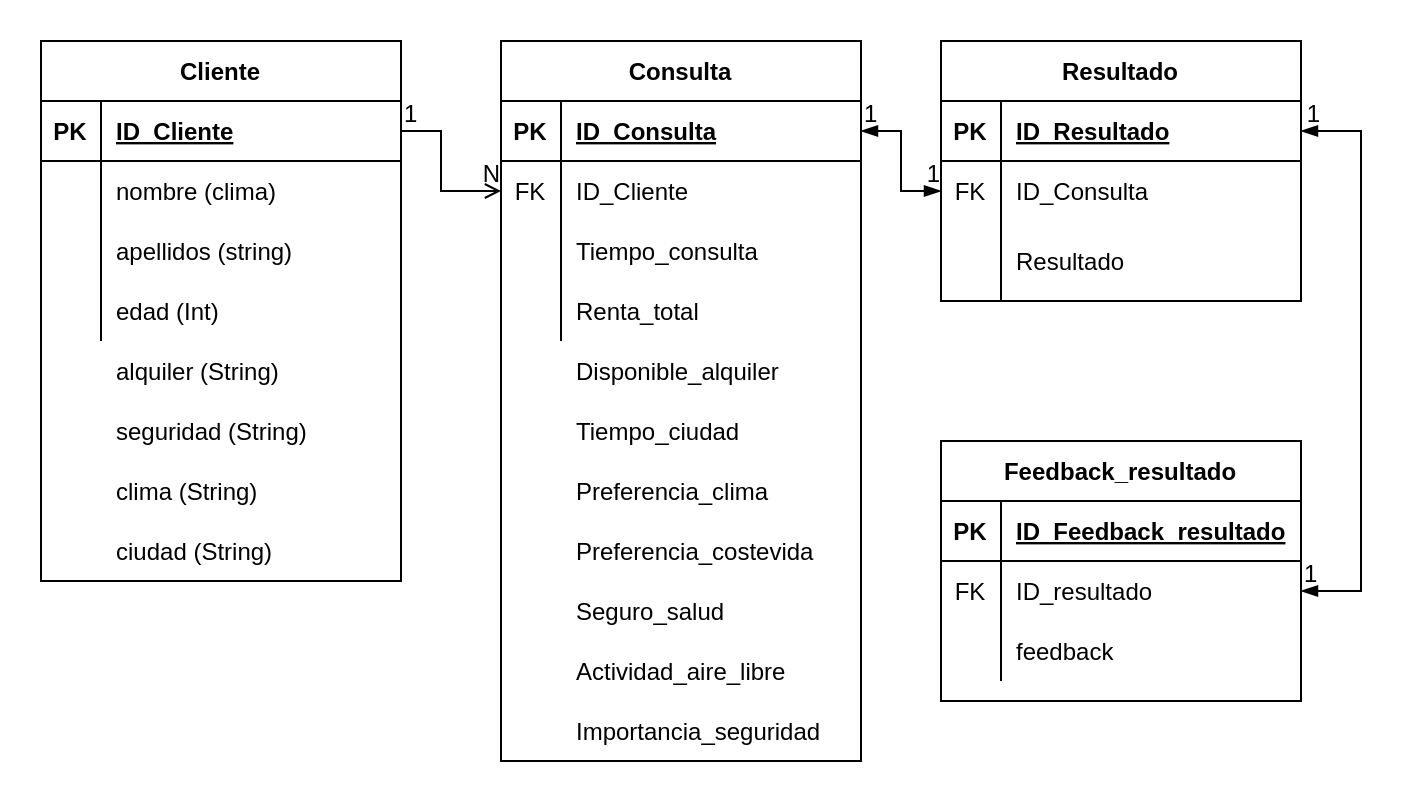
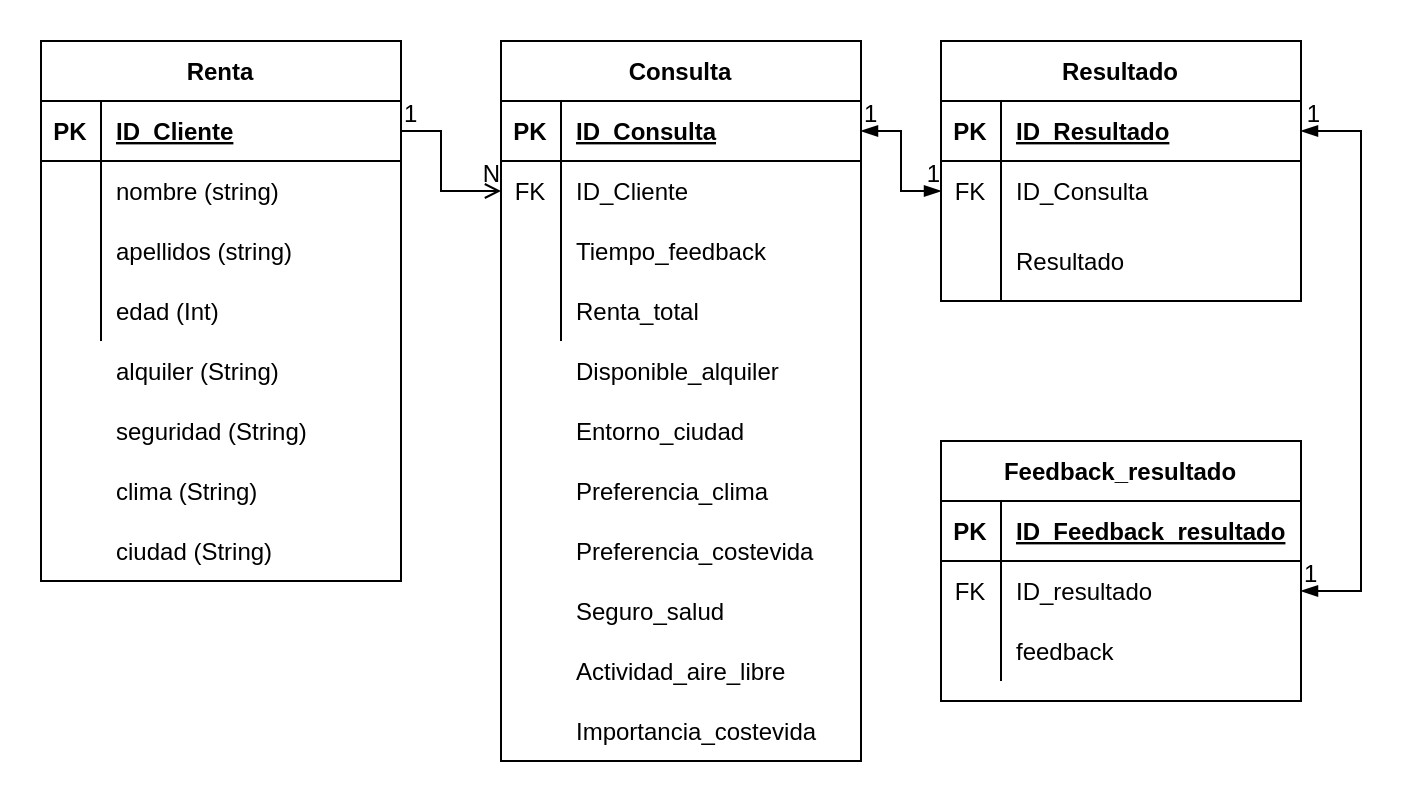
(220, 72) -> (220, 72)
(201, 192) -> (211, 192)
(671, 252) -> (674, 252)
(657, 432) -> (667, 432)
(711, 732) -> (711, 732)
